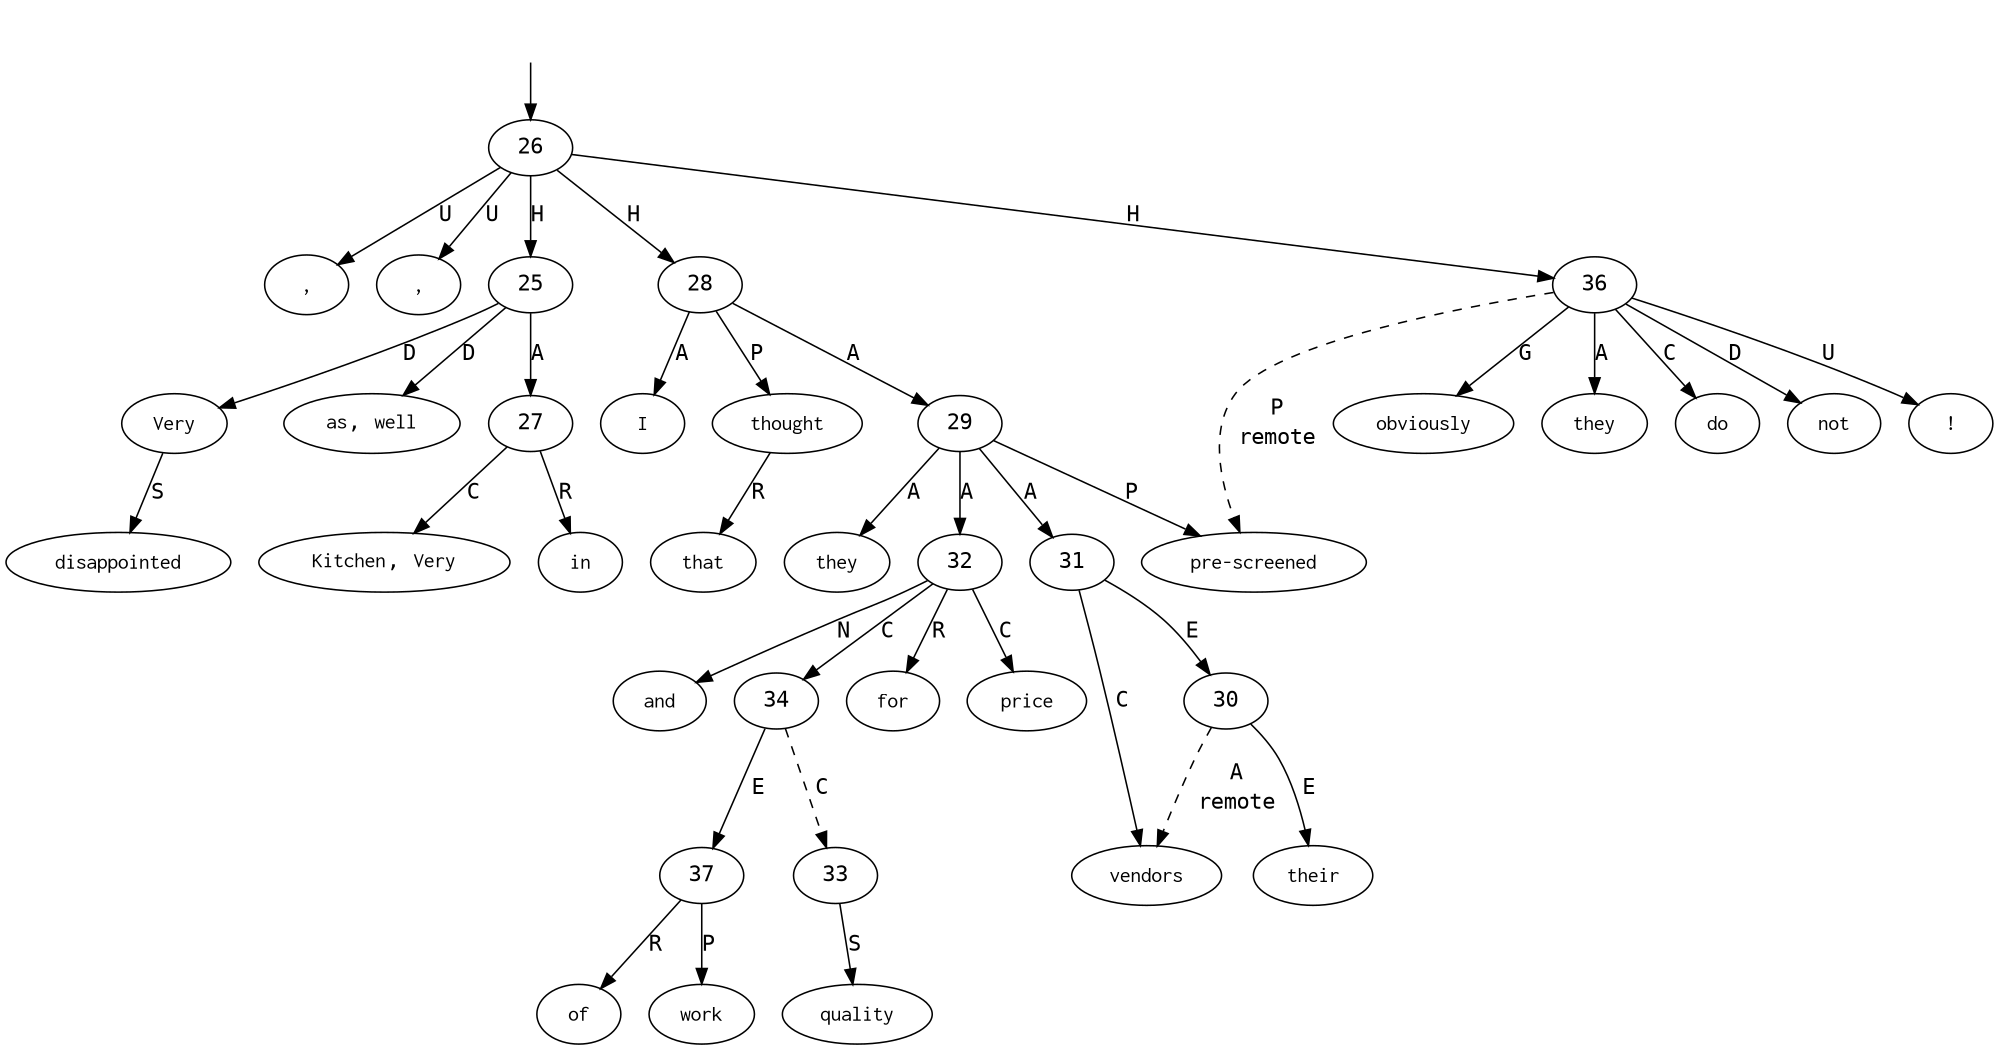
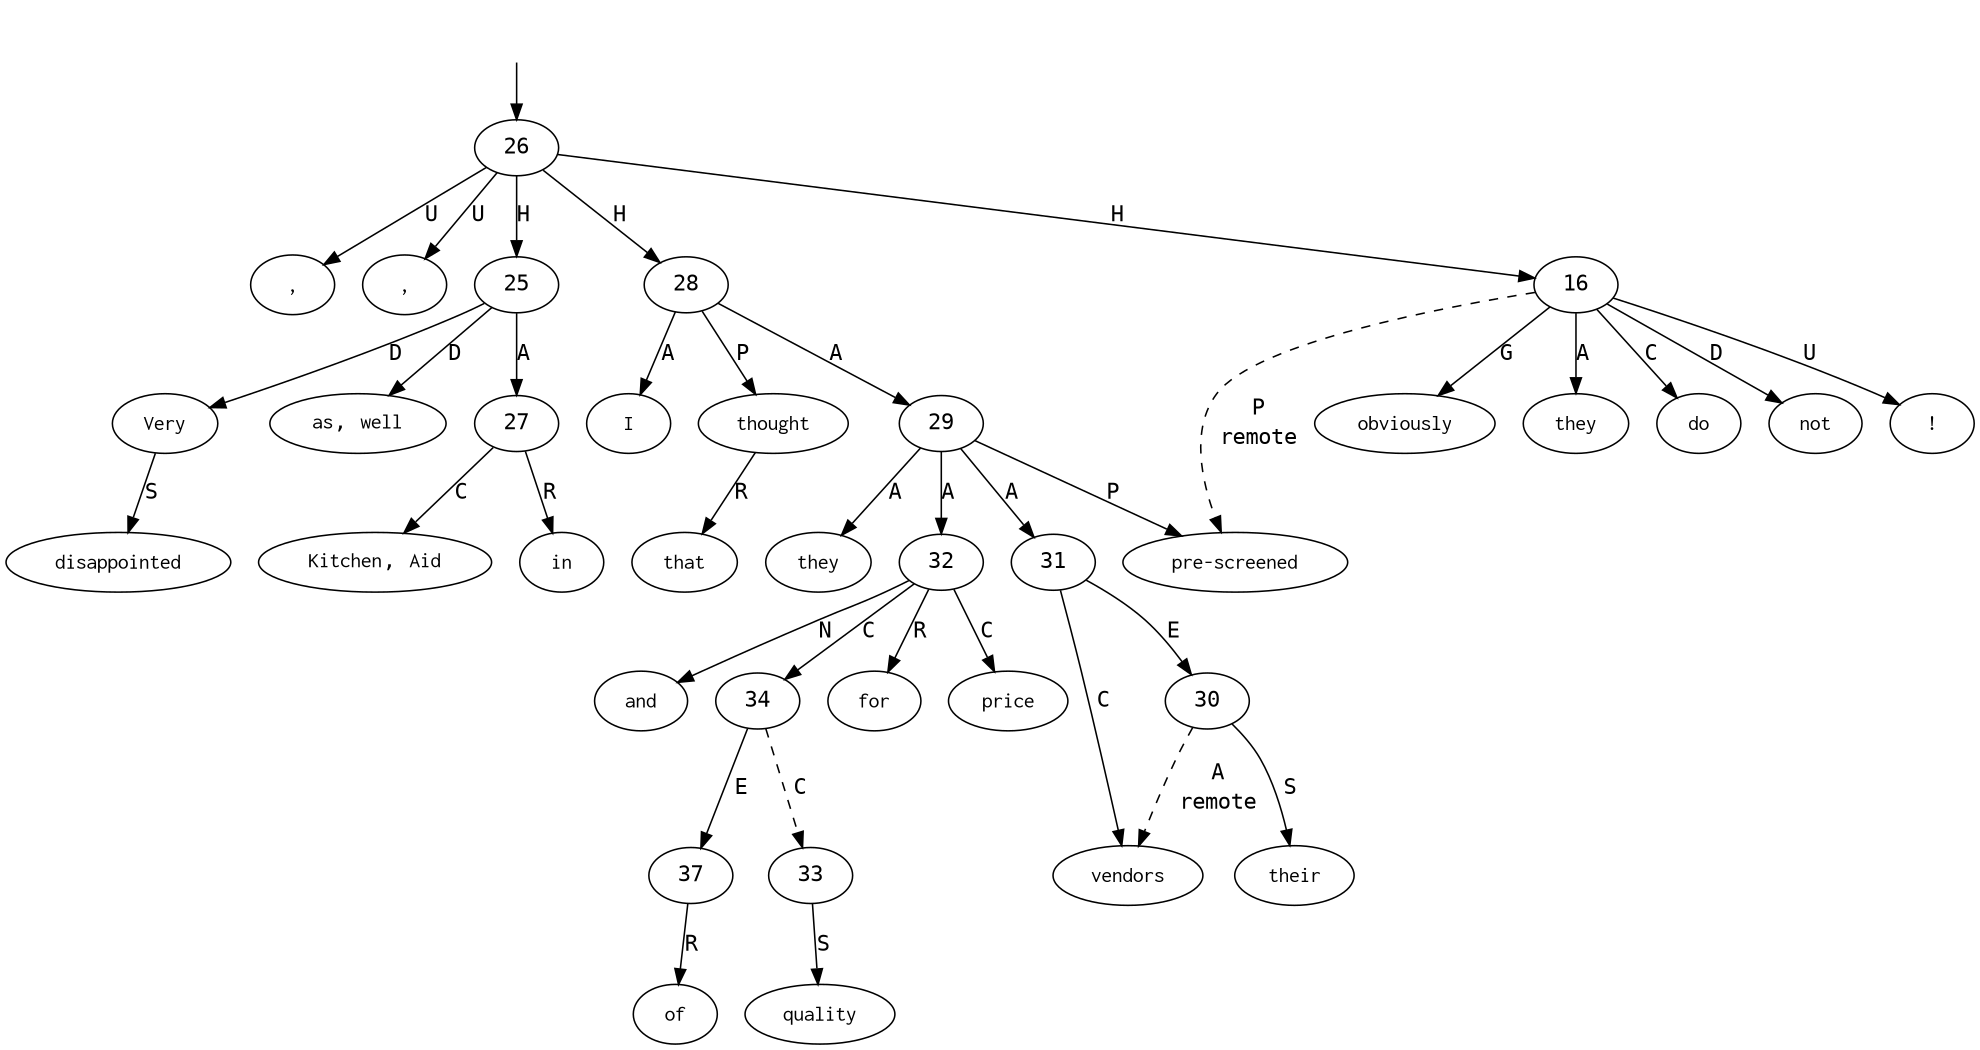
(1595, 285) -> (1576, 285)
(435, 561) -> (426, 561)
(1309, 788) -> (1291, 788)
(702, 1014) -> none
